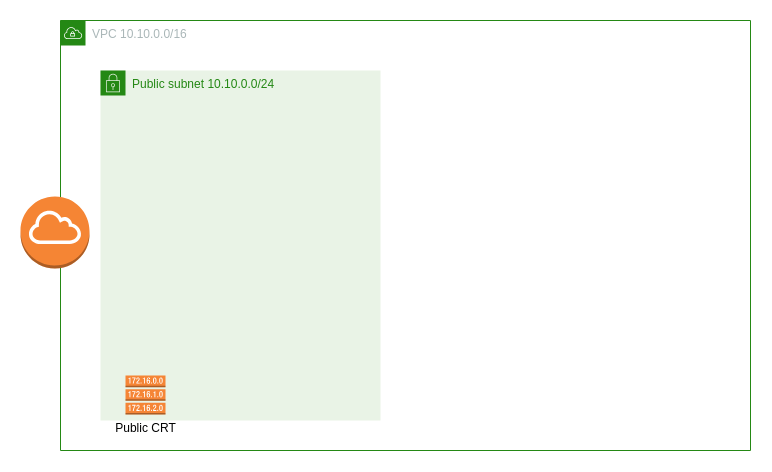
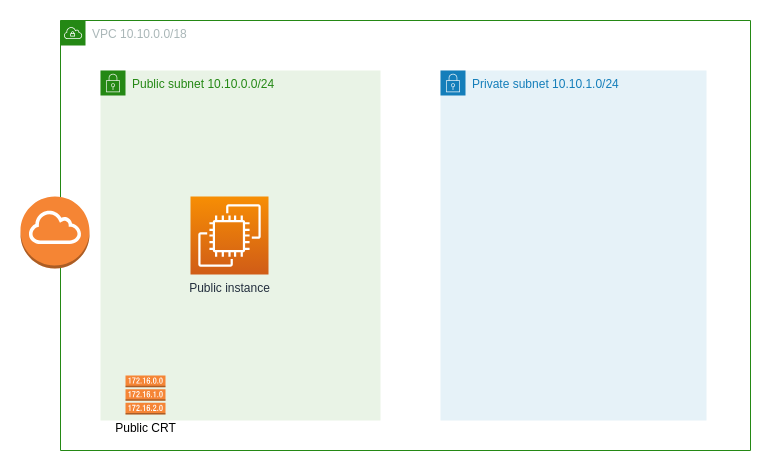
(140, 35) -> (140, 35)
none -> (230, 236)
none -> (574, 246)
